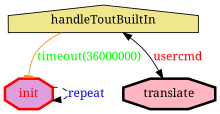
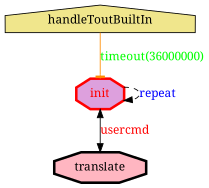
(146, 53) -> (100, 131)
